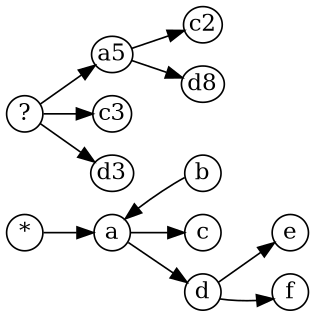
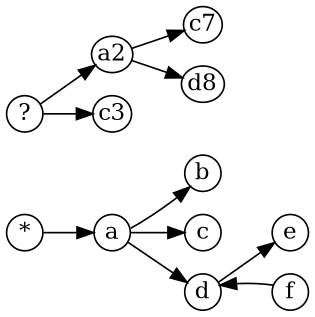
(203, 25) -> (203, 25)
(112, 54) -> (112, 54)
(112, 173) -> none
(161, 192) -> (154, 214)
(238, 301) -> (255, 284)
